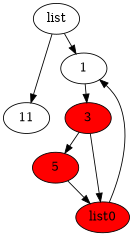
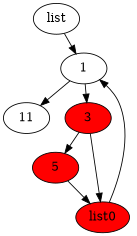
(43, 64) -> (59, 90)
